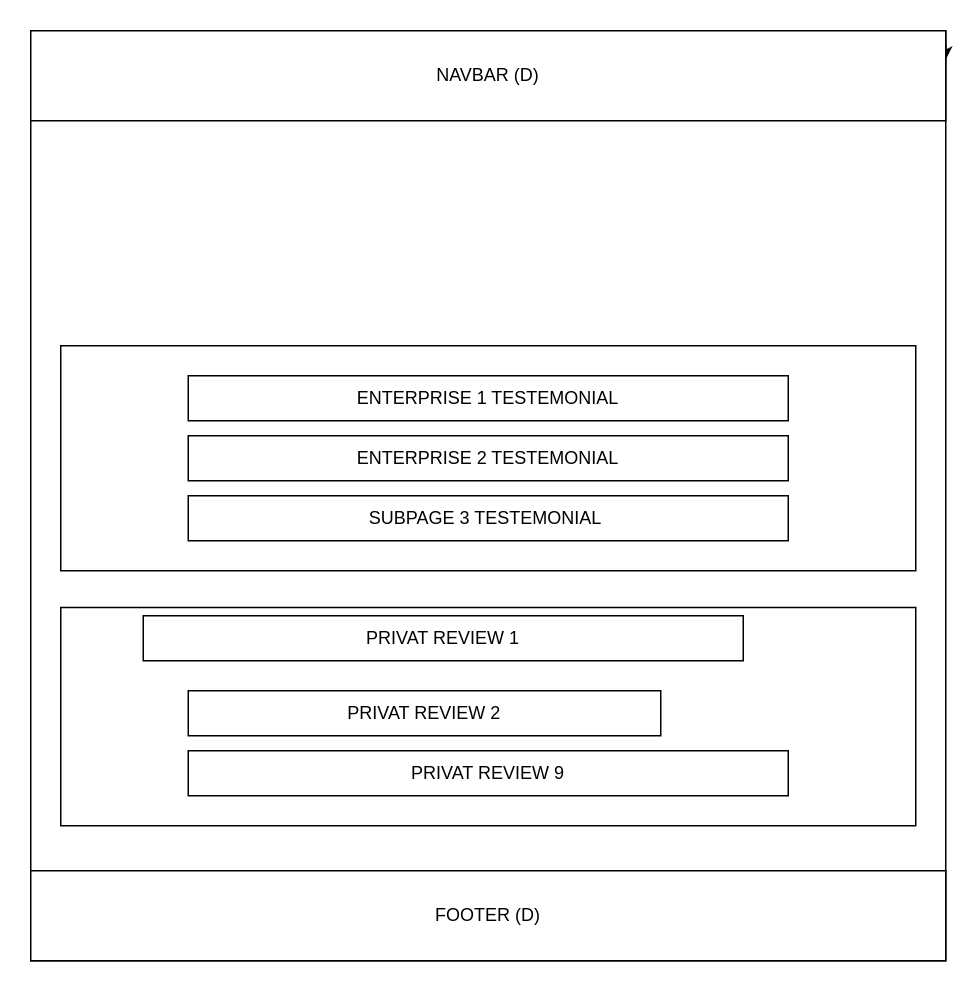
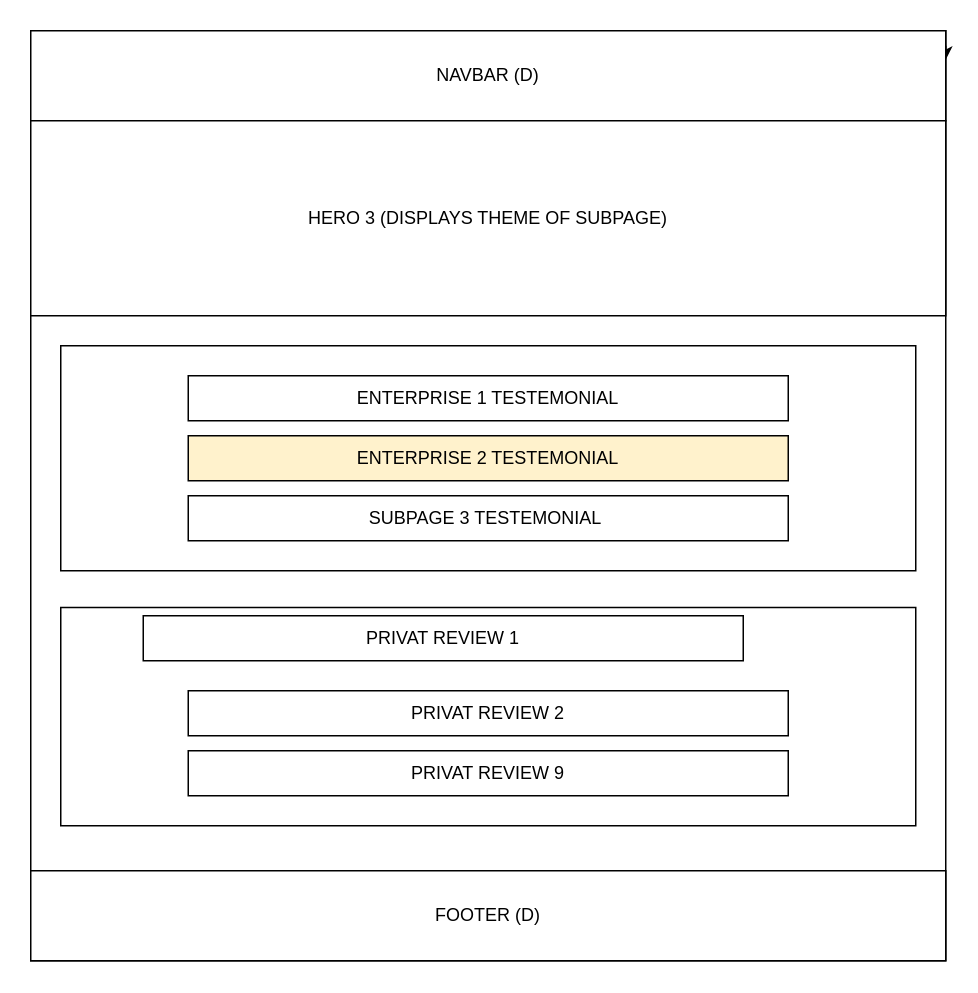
none -> (488, 218)
(488, 458) -> (488, 458)
(425, 713) -> (488, 713)
